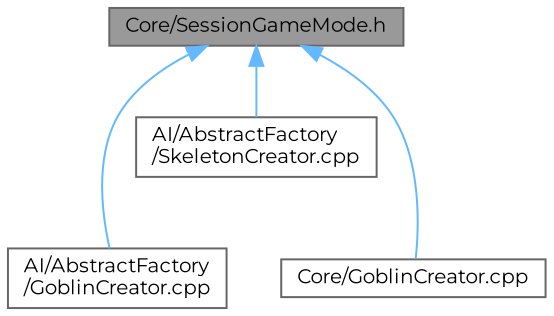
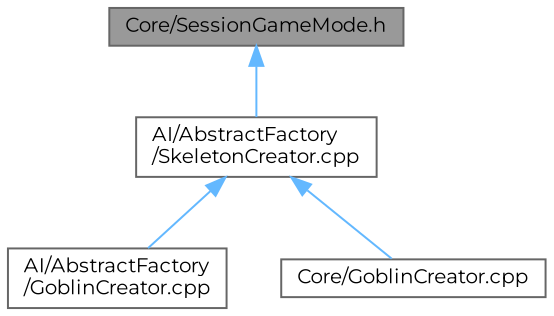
(110, 135) -> (179, 220)
(404, 139) -> (349, 224)
